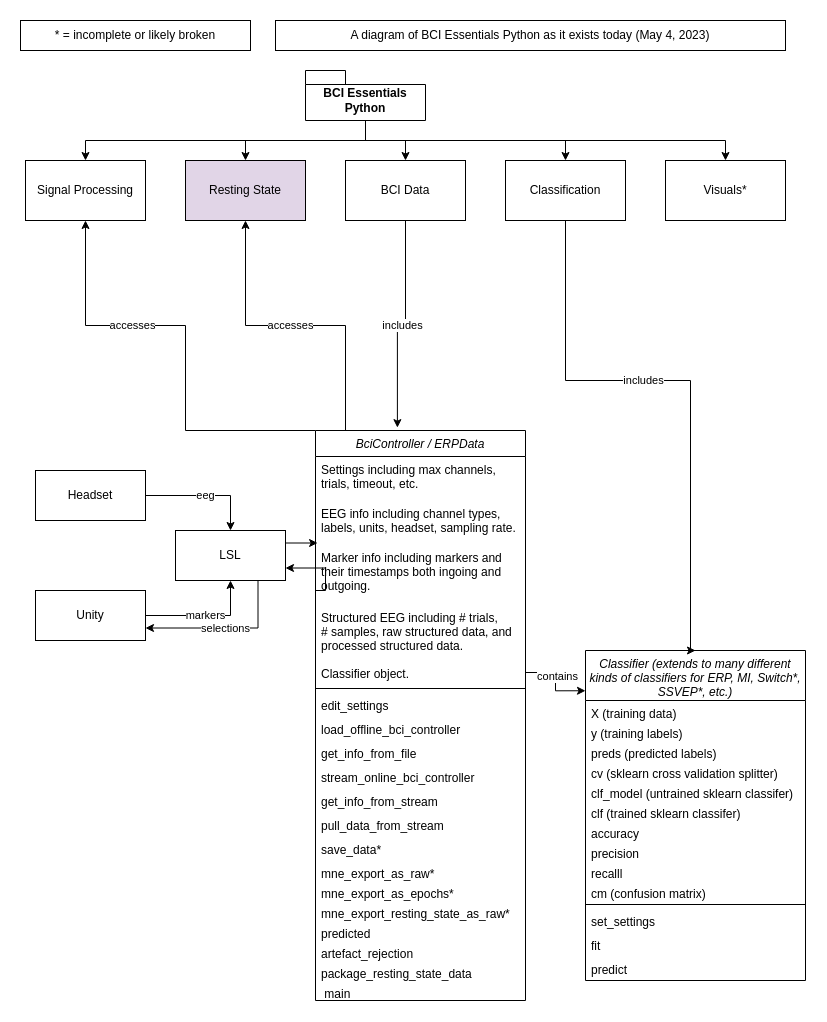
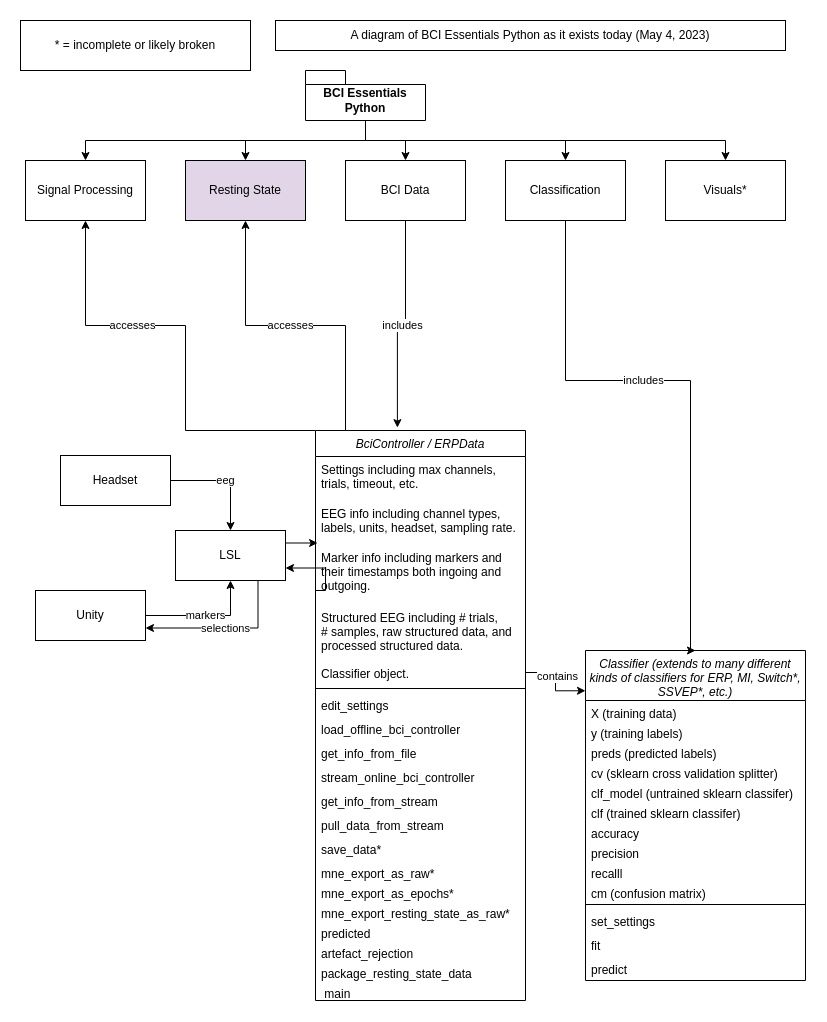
(136, 36) -> (136, 46)
(91, 496) -> (116, 481)
